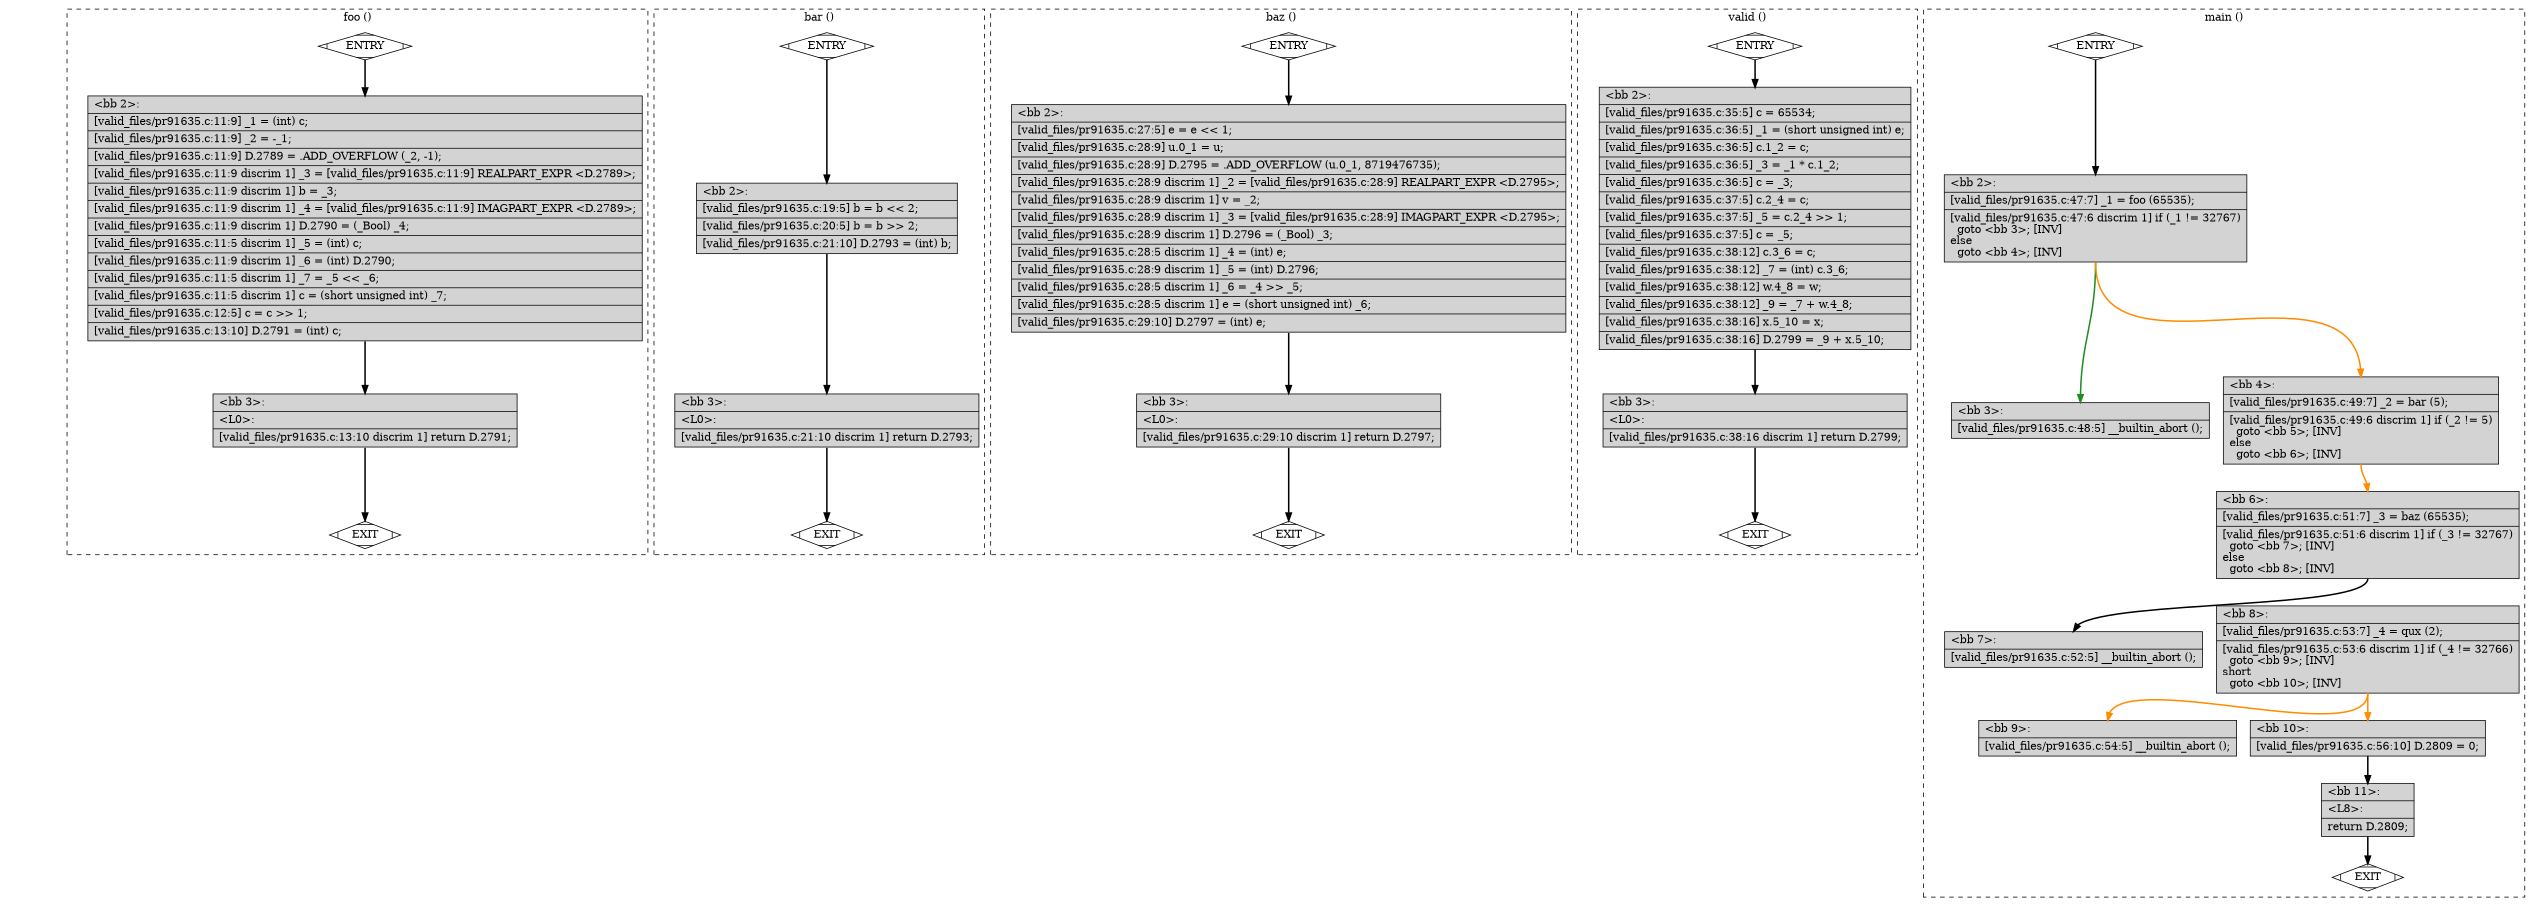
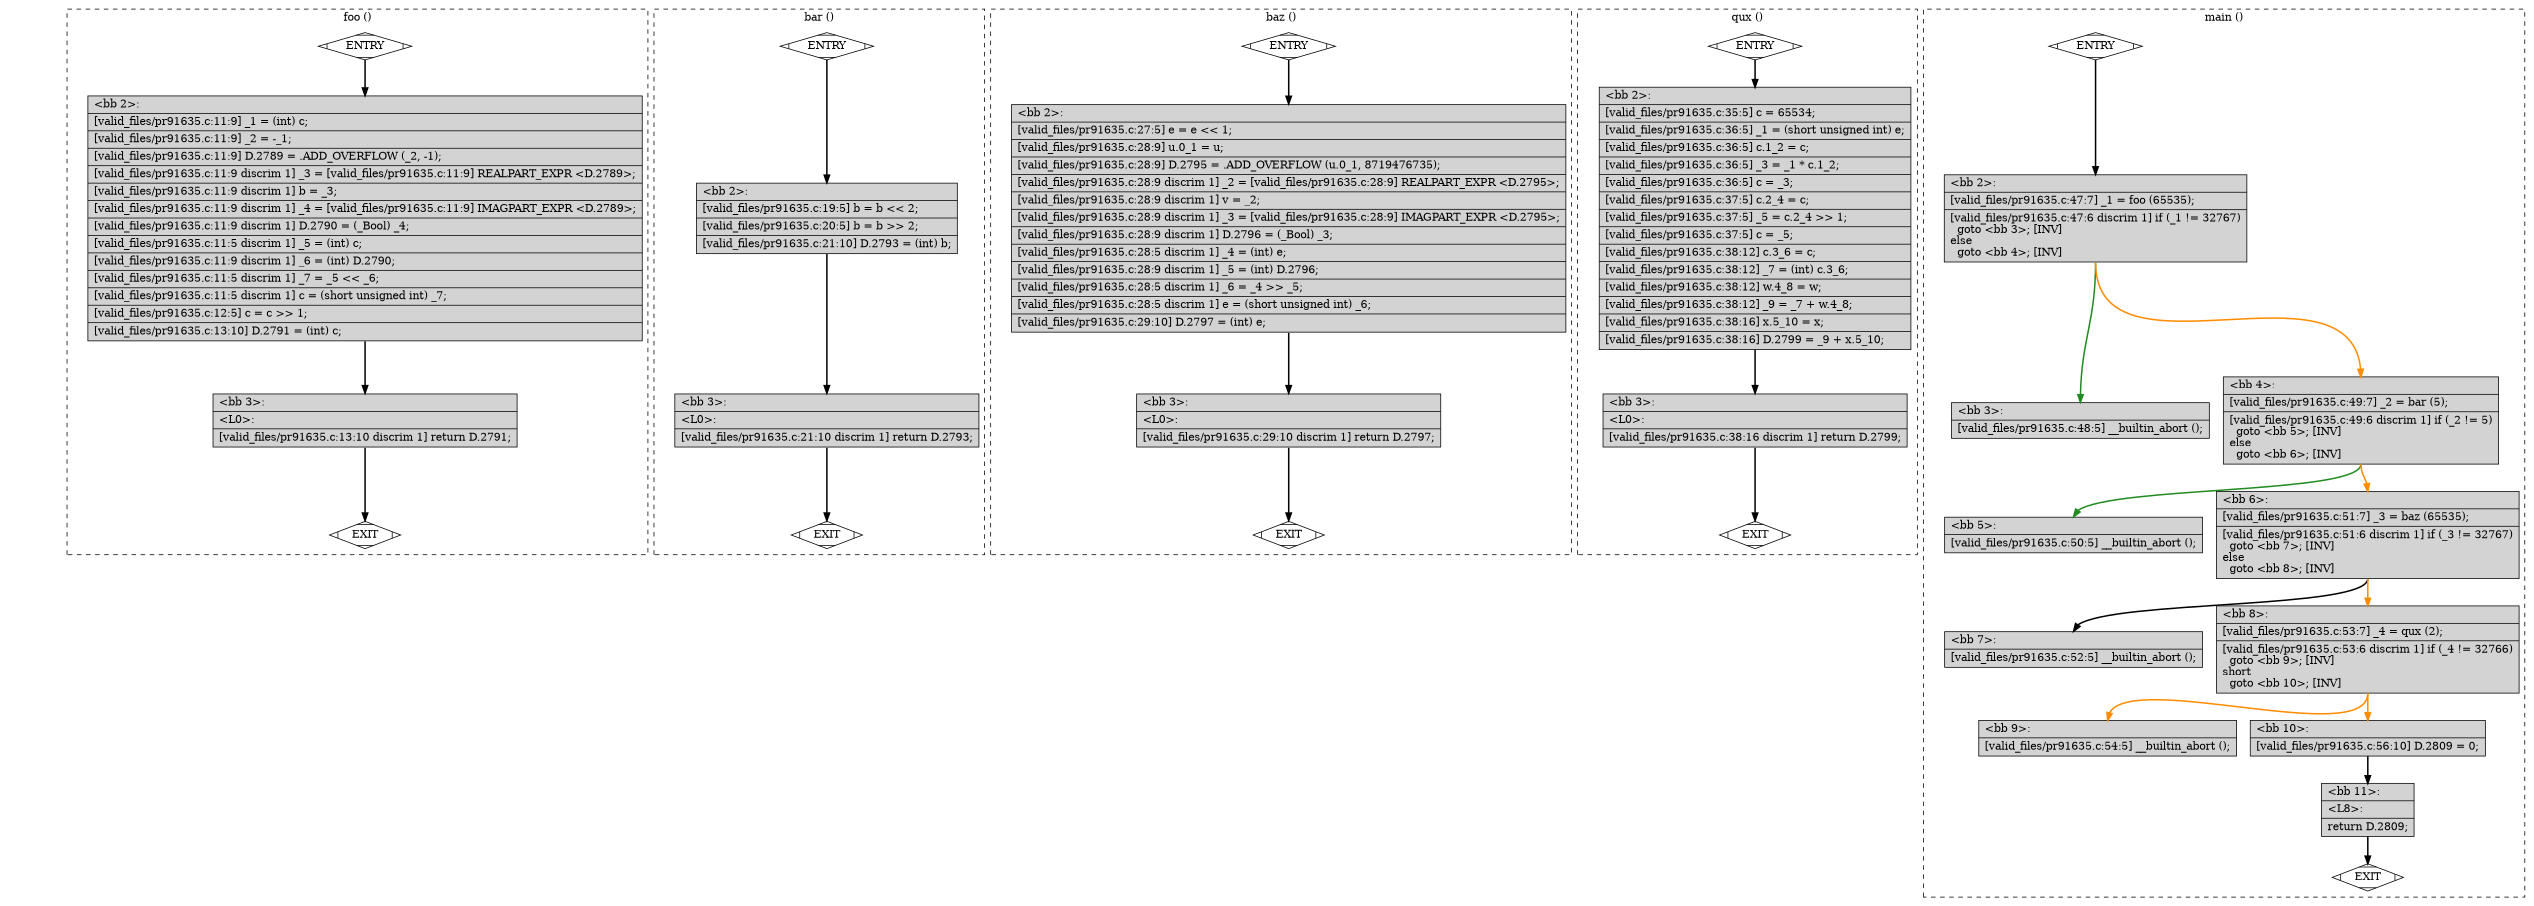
(1748, 18) -> (1748, 18)
none -> (2074, 535)
none -> (2368, 588)
